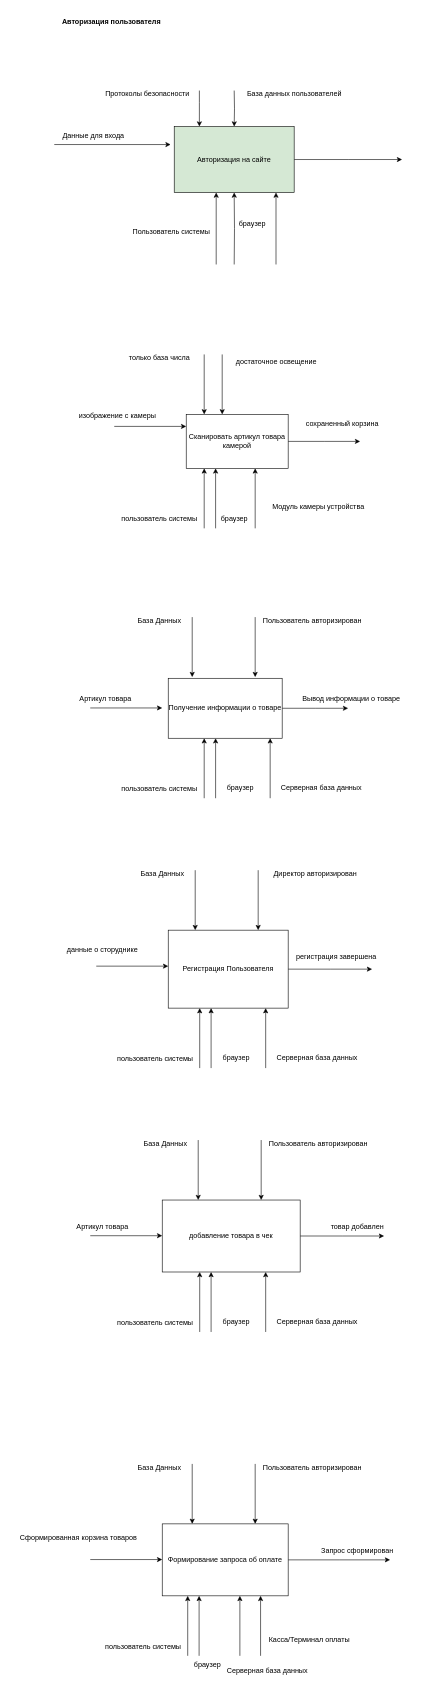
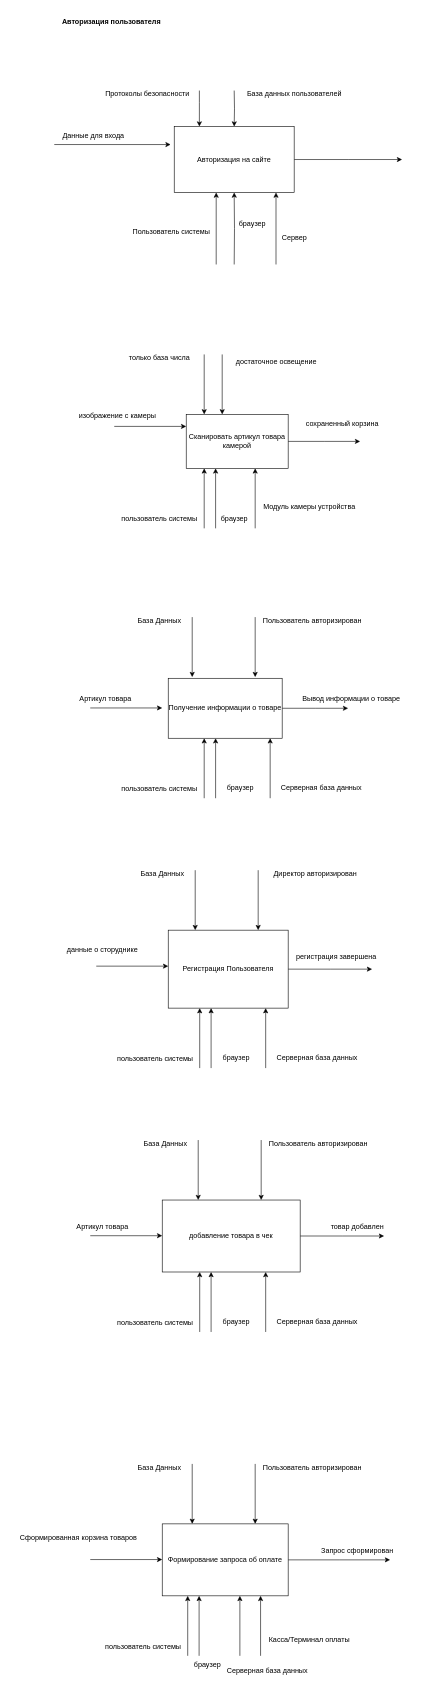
(234, 159) -> (234, 159)
none -> (294, 237)
(318, 507) -> (309, 507)
